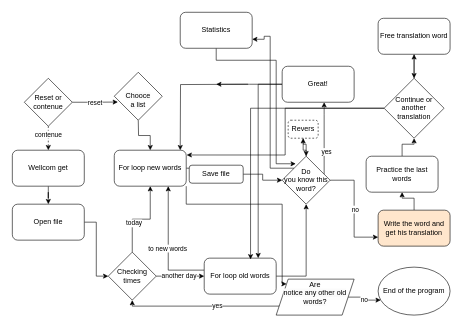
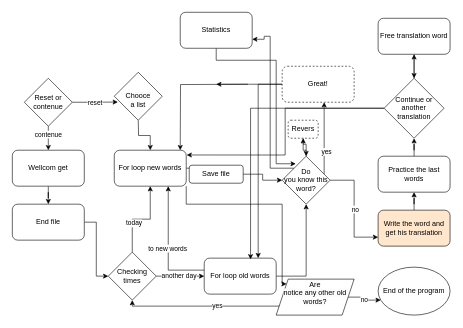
(318, 84) -> (318, 84)
(48, 137) -> (48, 137)
(402, 174) -> (414, 174)
(48, 222) -> (48, 222)
